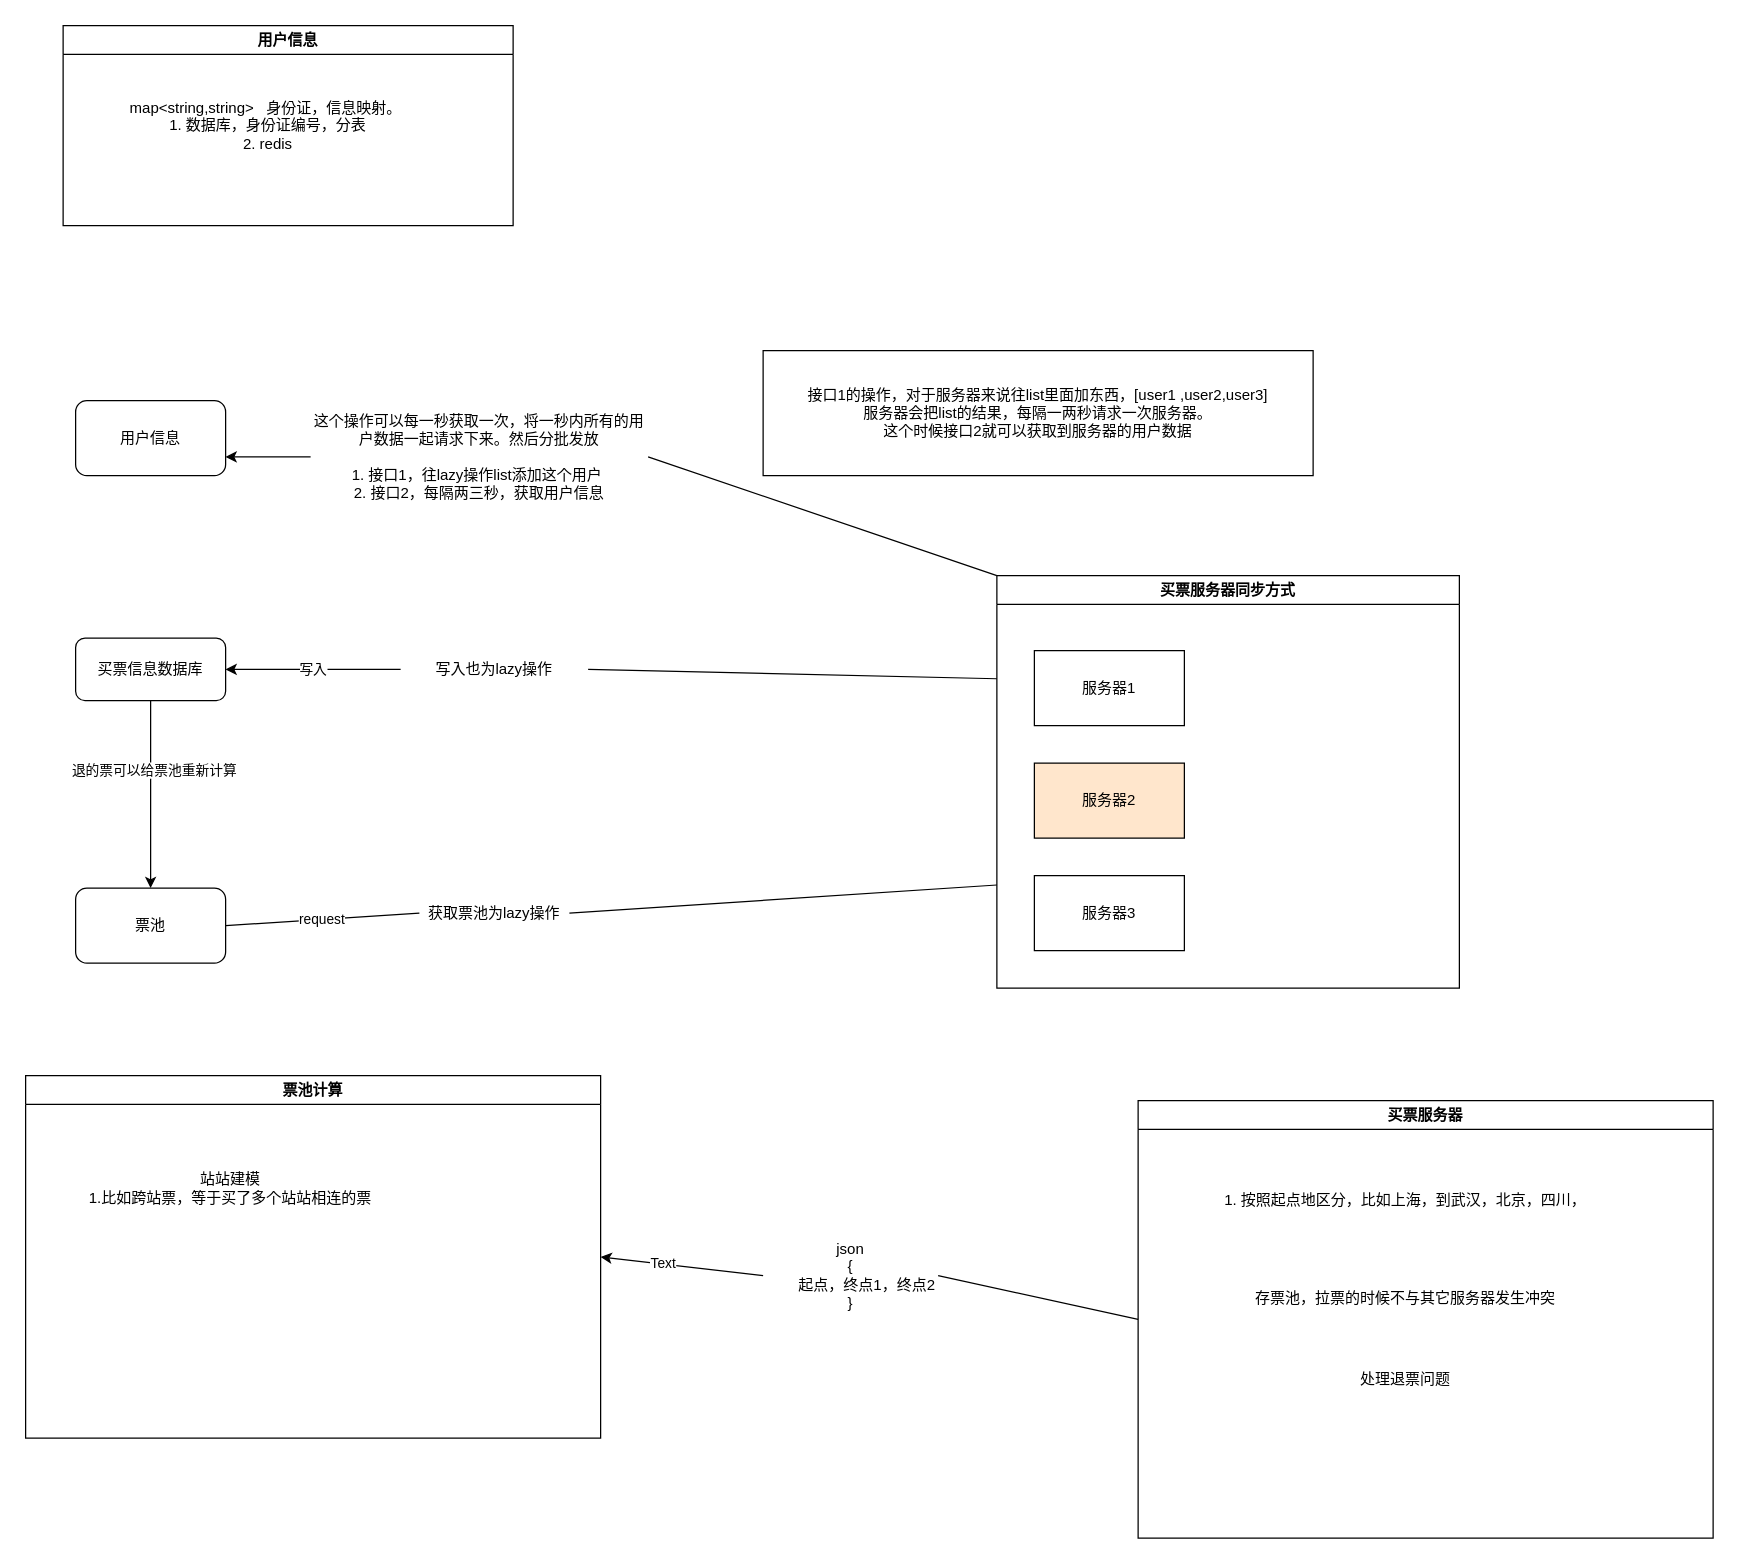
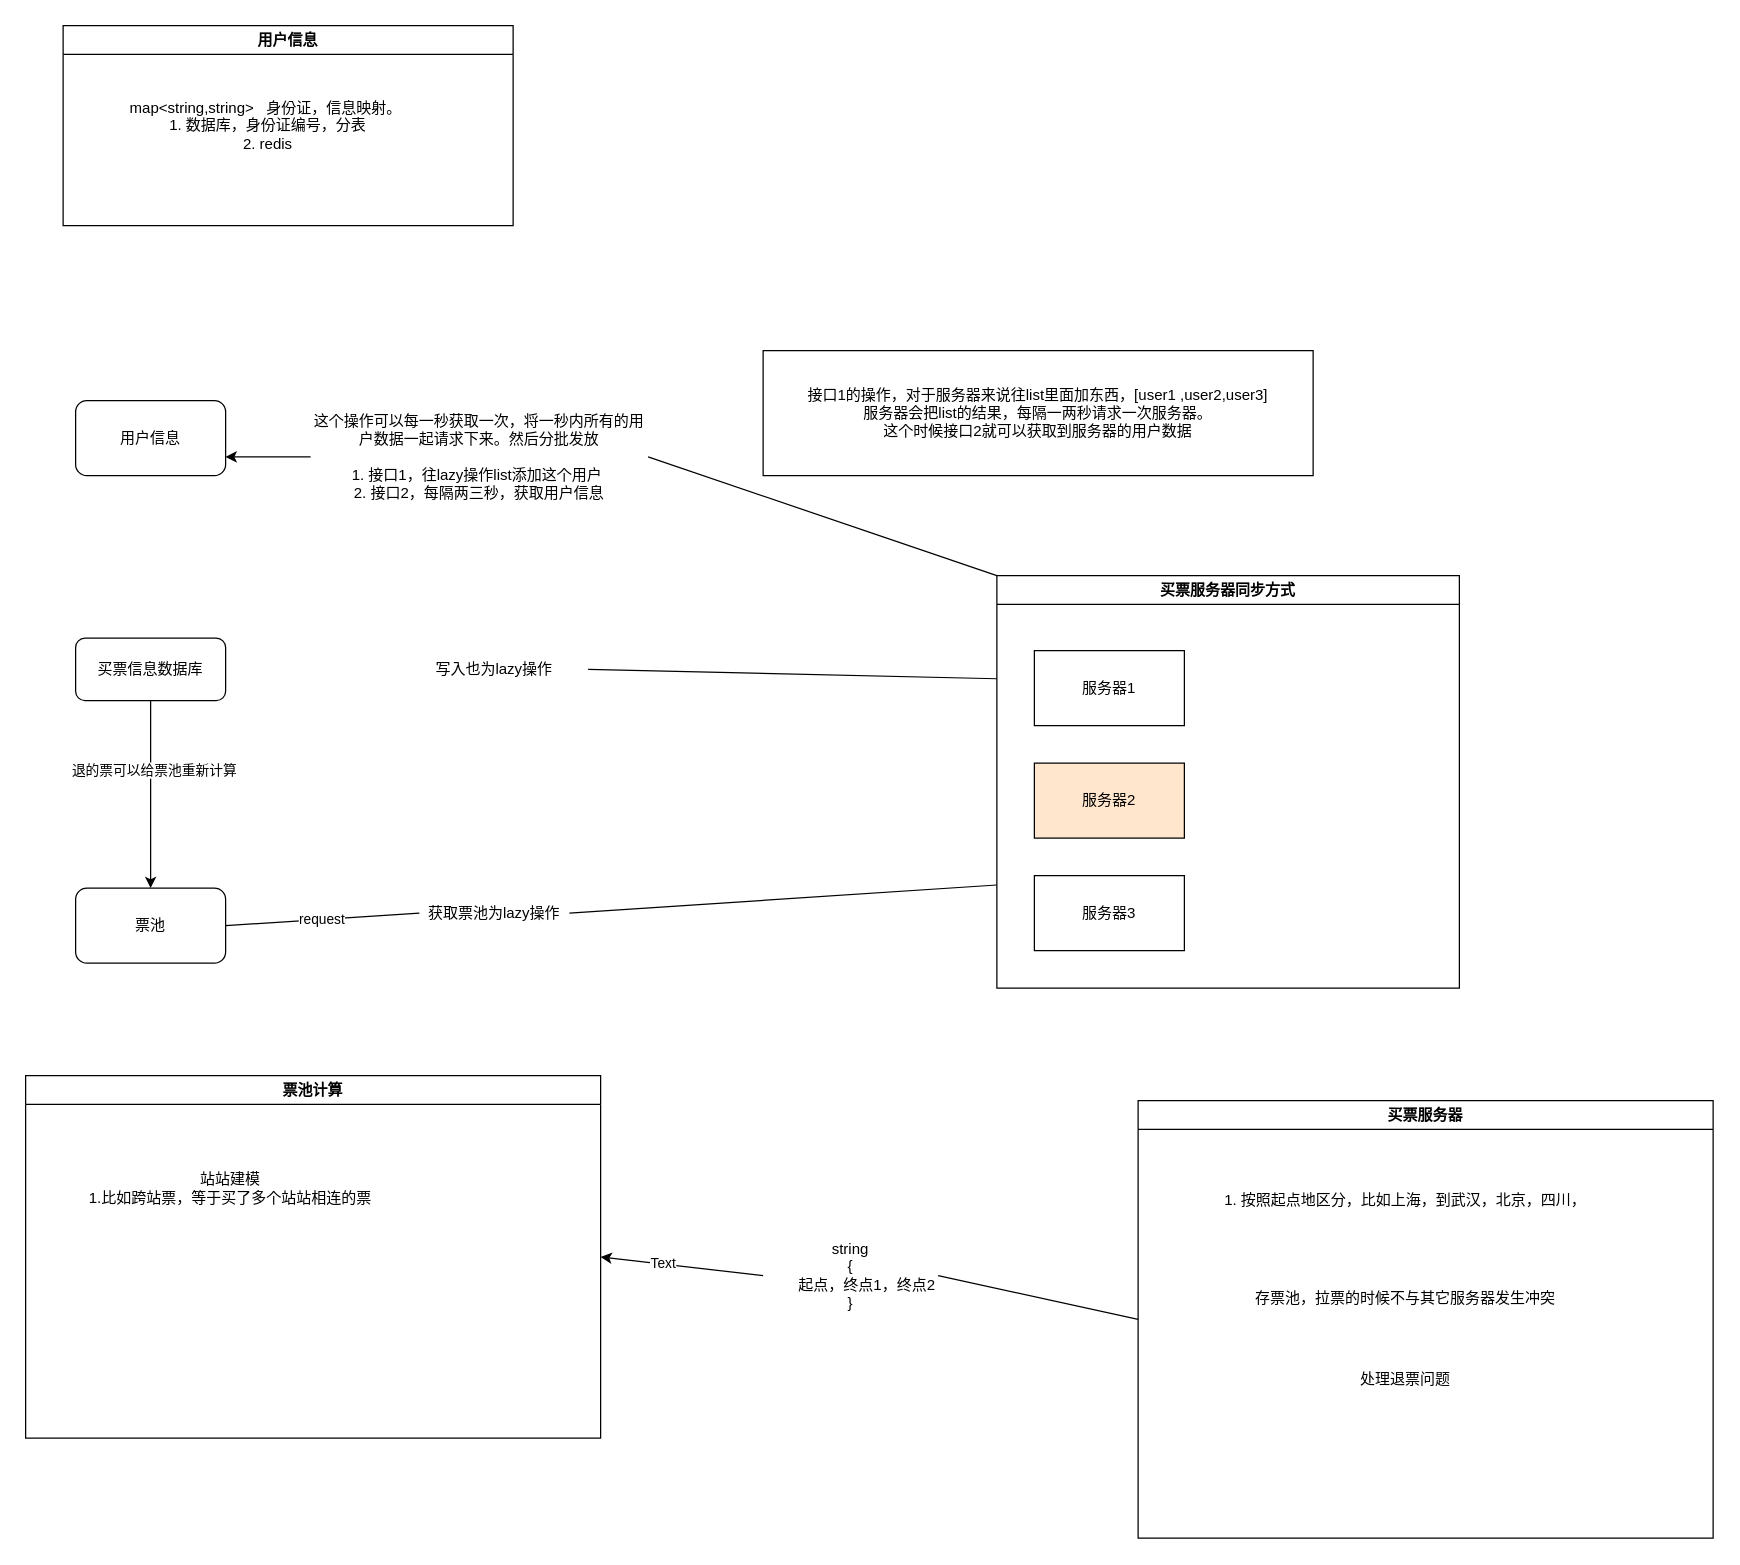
(318, 669) -> none
(851, 1276) -> (851, 1276)
